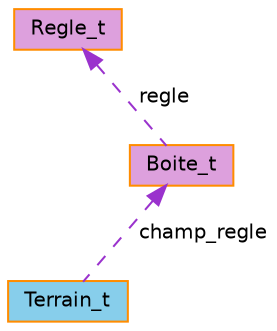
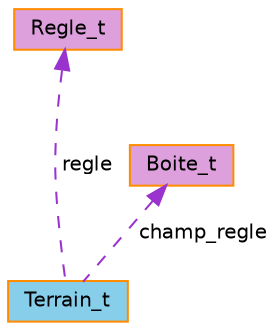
(132, 105) -> (55, 176)
